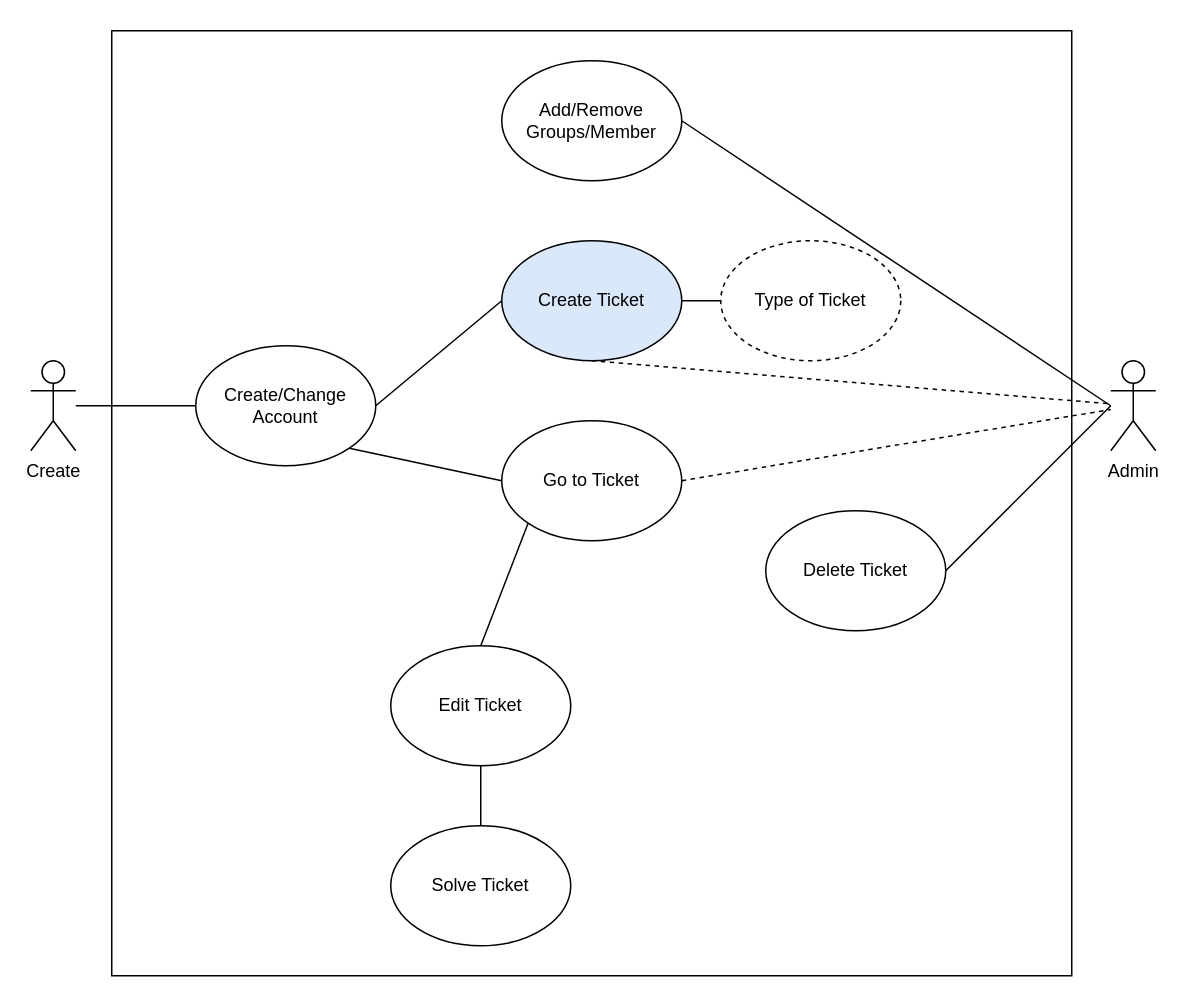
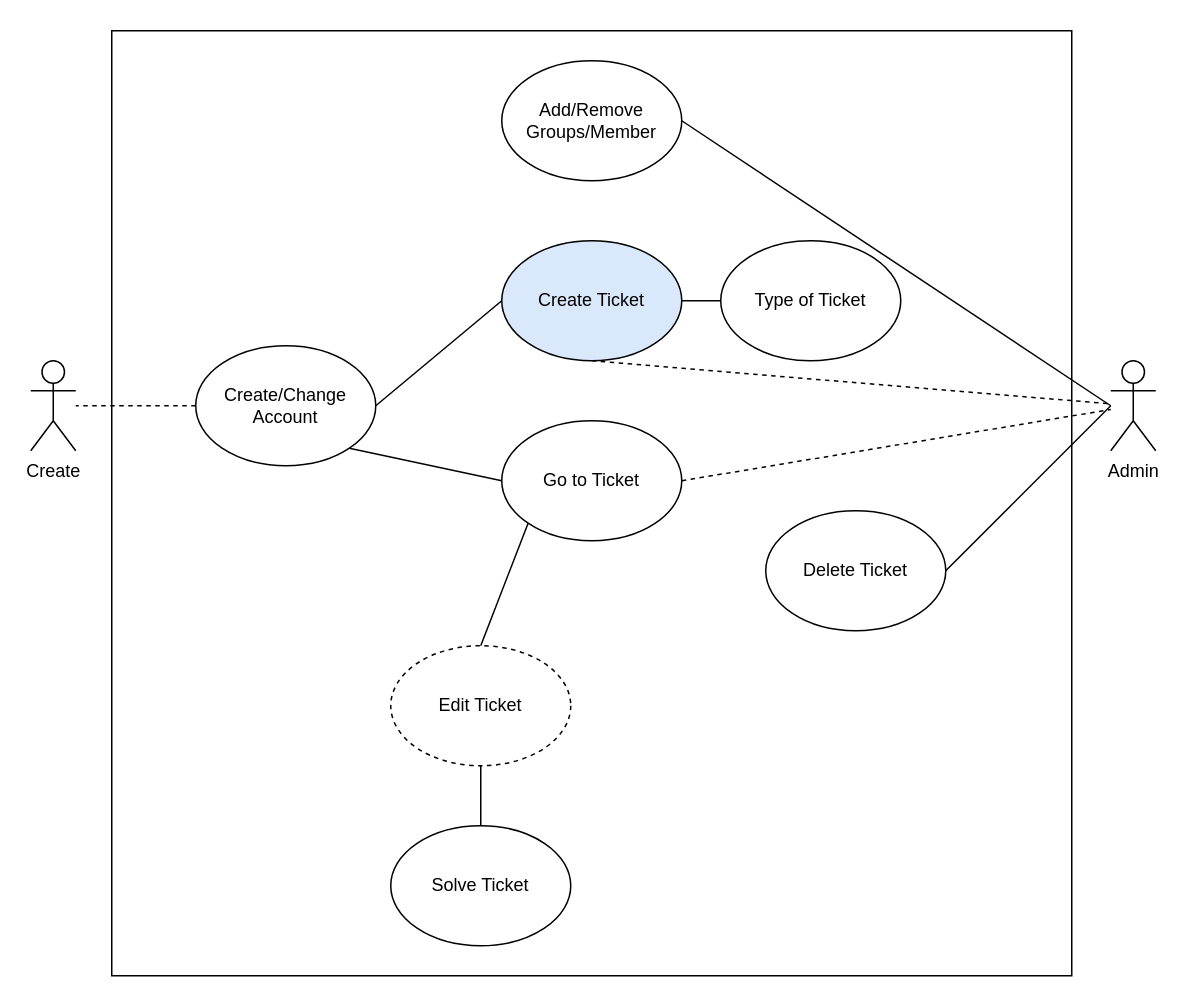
(811, 301) -> (811, 301)
(135, 406) -> (135, 406)
(481, 706) -> (481, 706)
